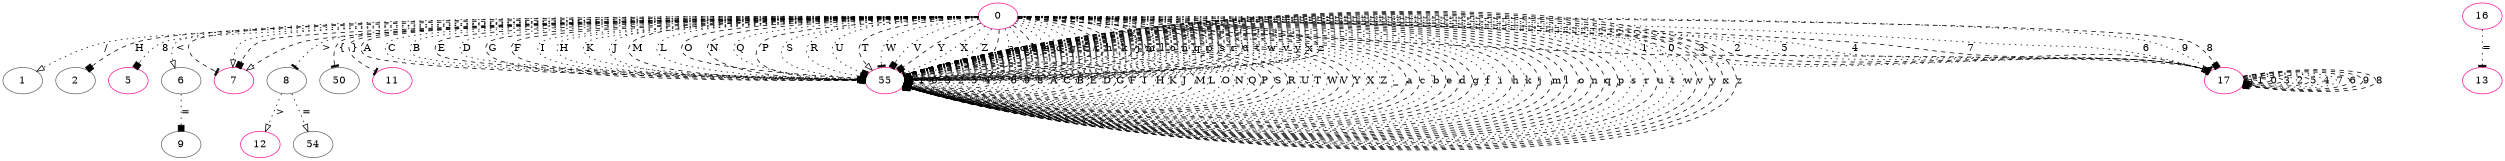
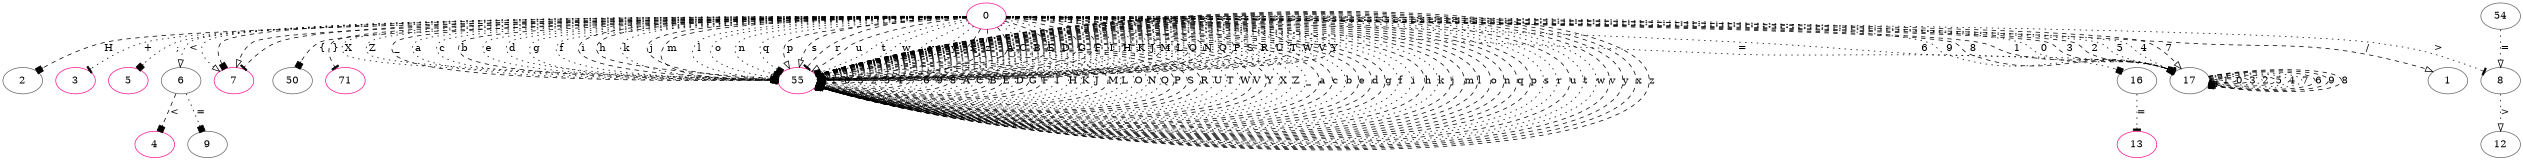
(2482, 16) -> (2137, 81)
(646, 21) -> (629, 24)
(508, 23) -> (1717, 24)
(166, 48) -> (178, 48)
none -> (1644, 50)
none -> (76, 81)
(392, 81) -> (345, 81)
(2224, 81) -> (2190, 81)
(299, 109) -> (2501, 45)
none -> (155, 144)
(260, 144) -> (2501, 144)
